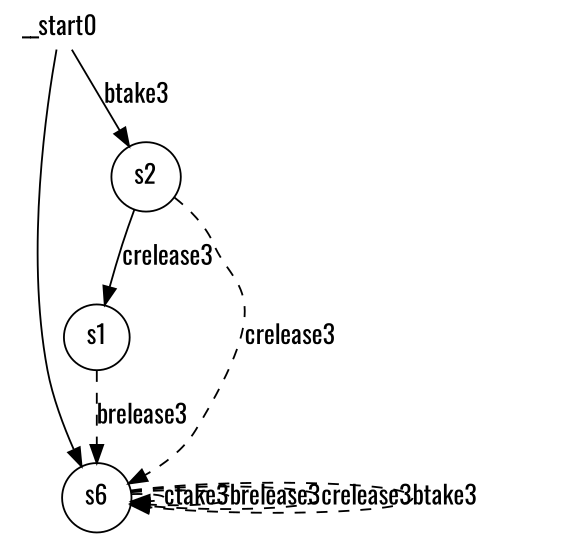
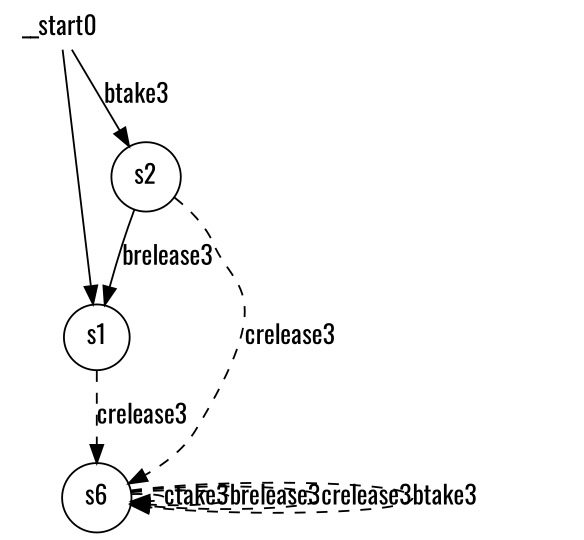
(38, 251) -> (77, 168)
(168, 258) -> (168, 258)
(142, 417) -> (142, 417)
